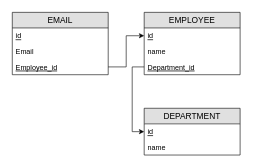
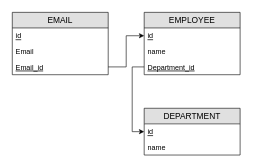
(36, 67) -> (29, 67)
